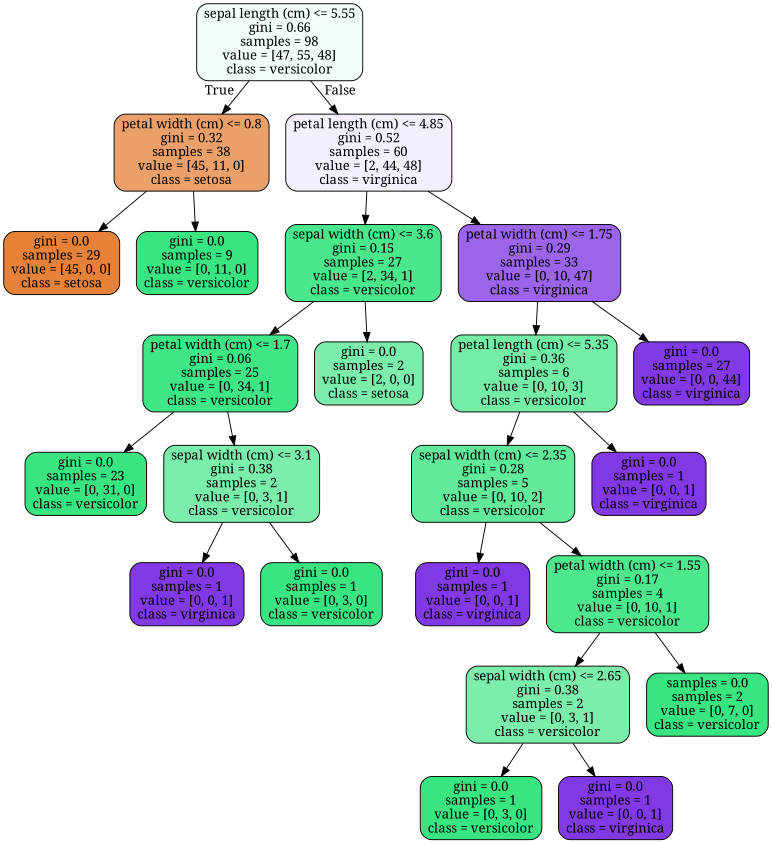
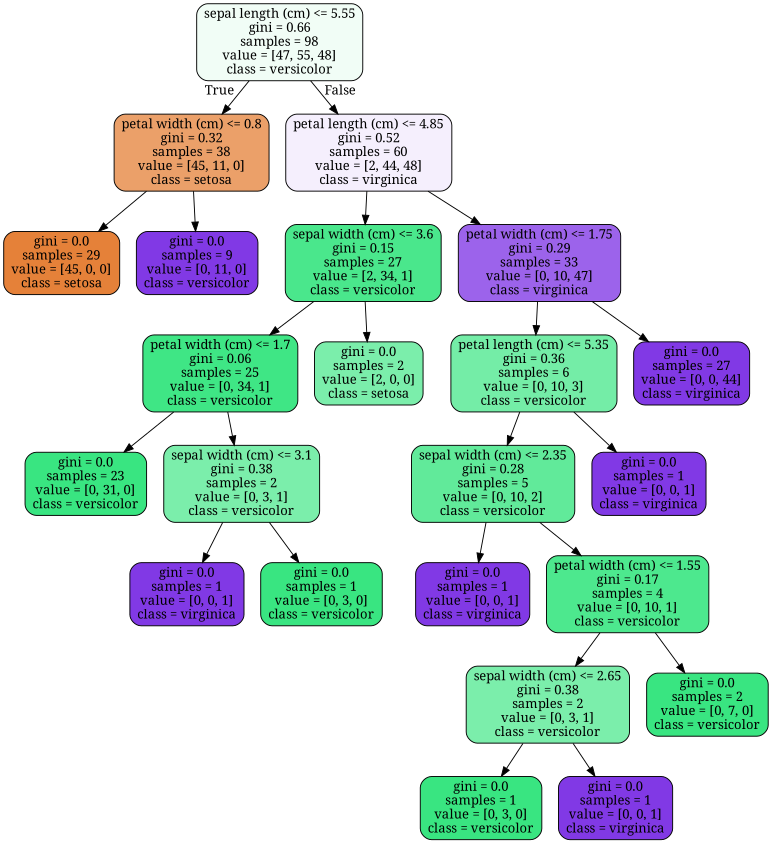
(197, 263) -> (197, 263)
(707, 705) -> (707, 705)
